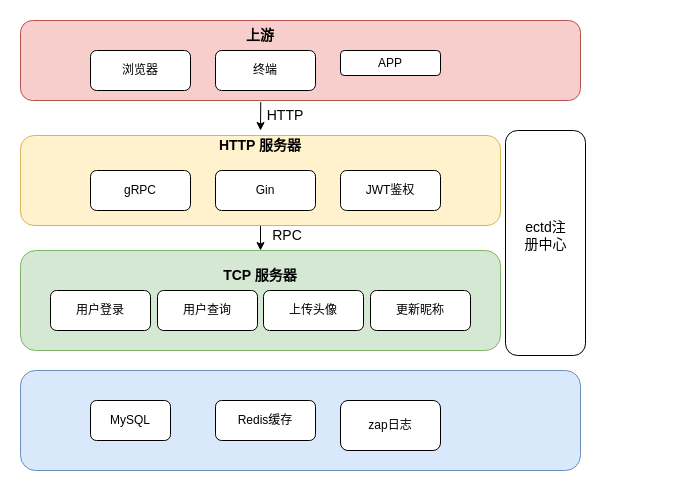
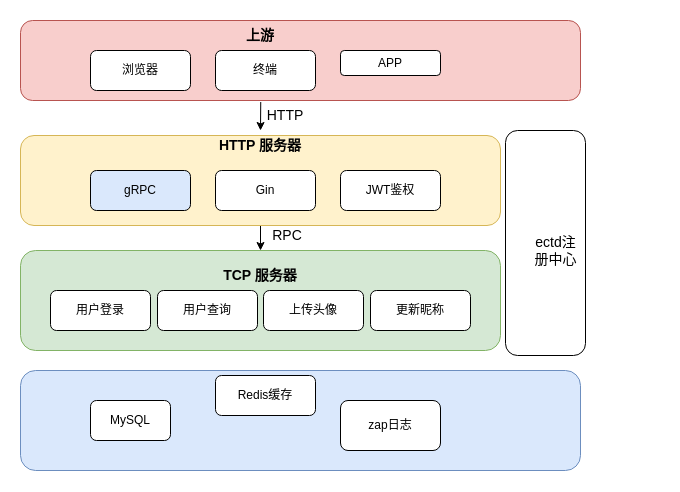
(141, 191) -> (141, 191)
(546, 236) -> (556, 251)
(266, 421) -> (266, 396)
